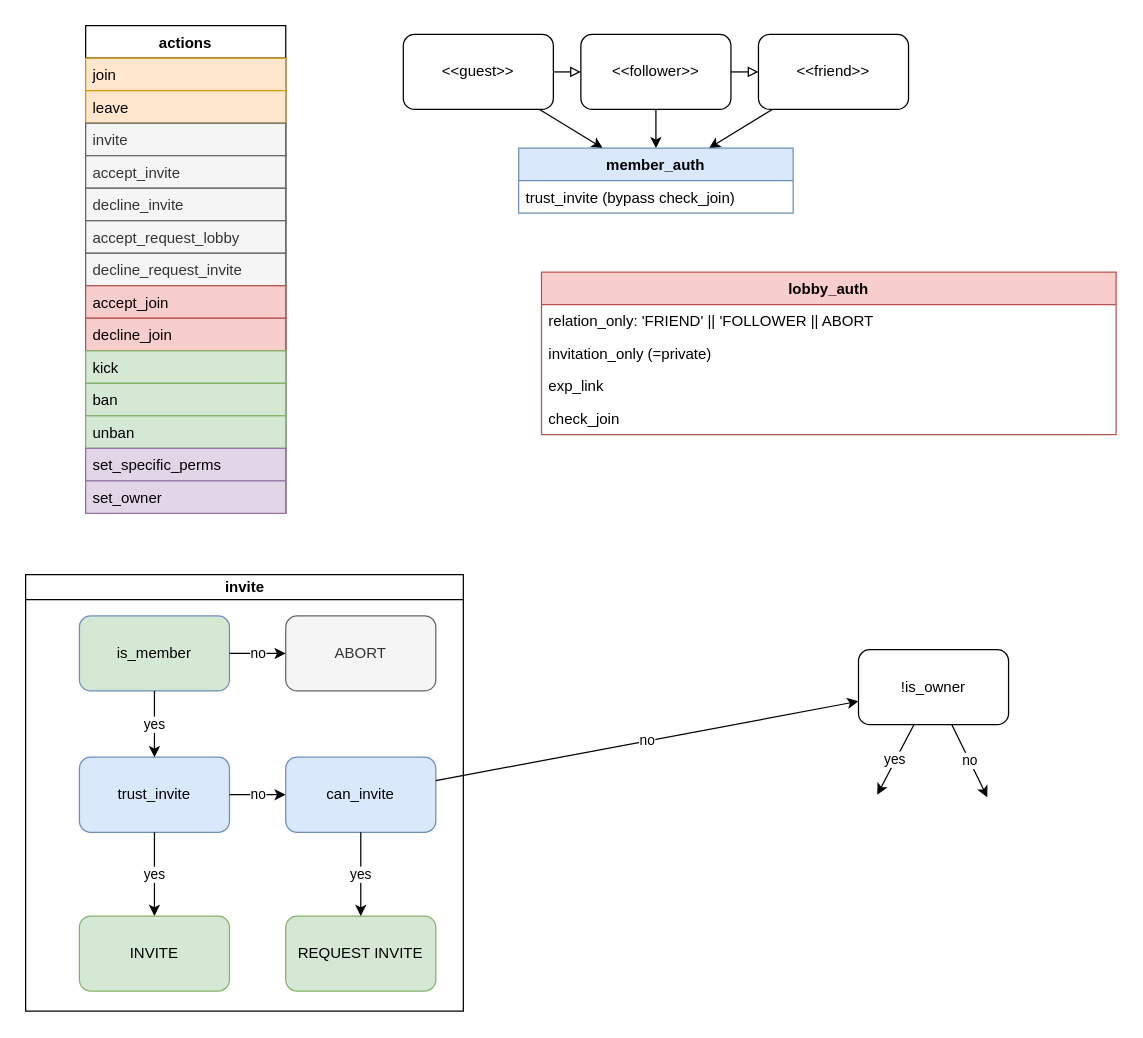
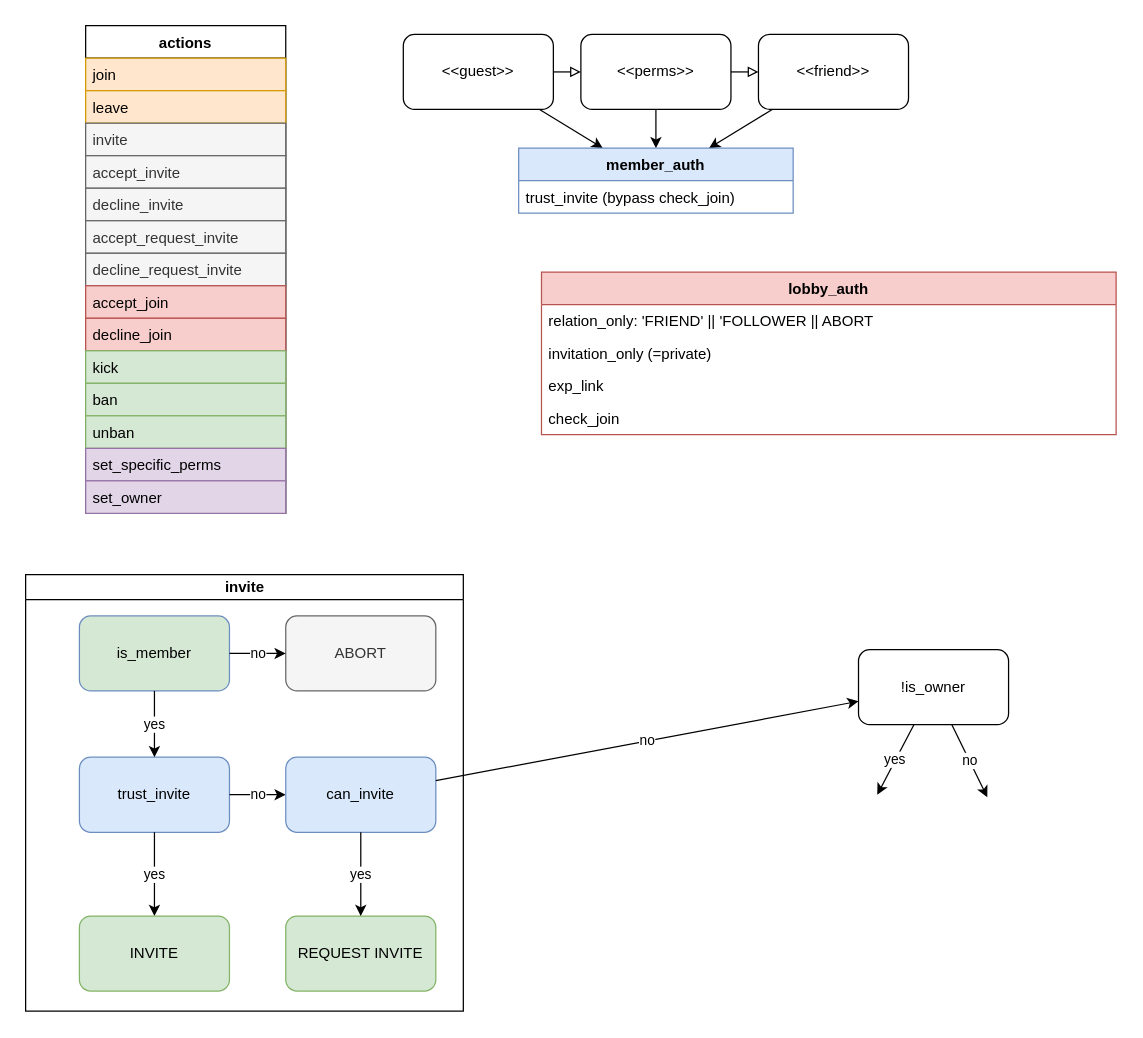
(656, 72) -> (656, 72)
(175, 238) -> (177, 238)
